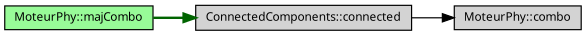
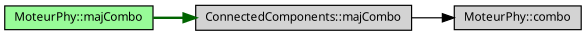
(304, 18) -> (304, 18)
